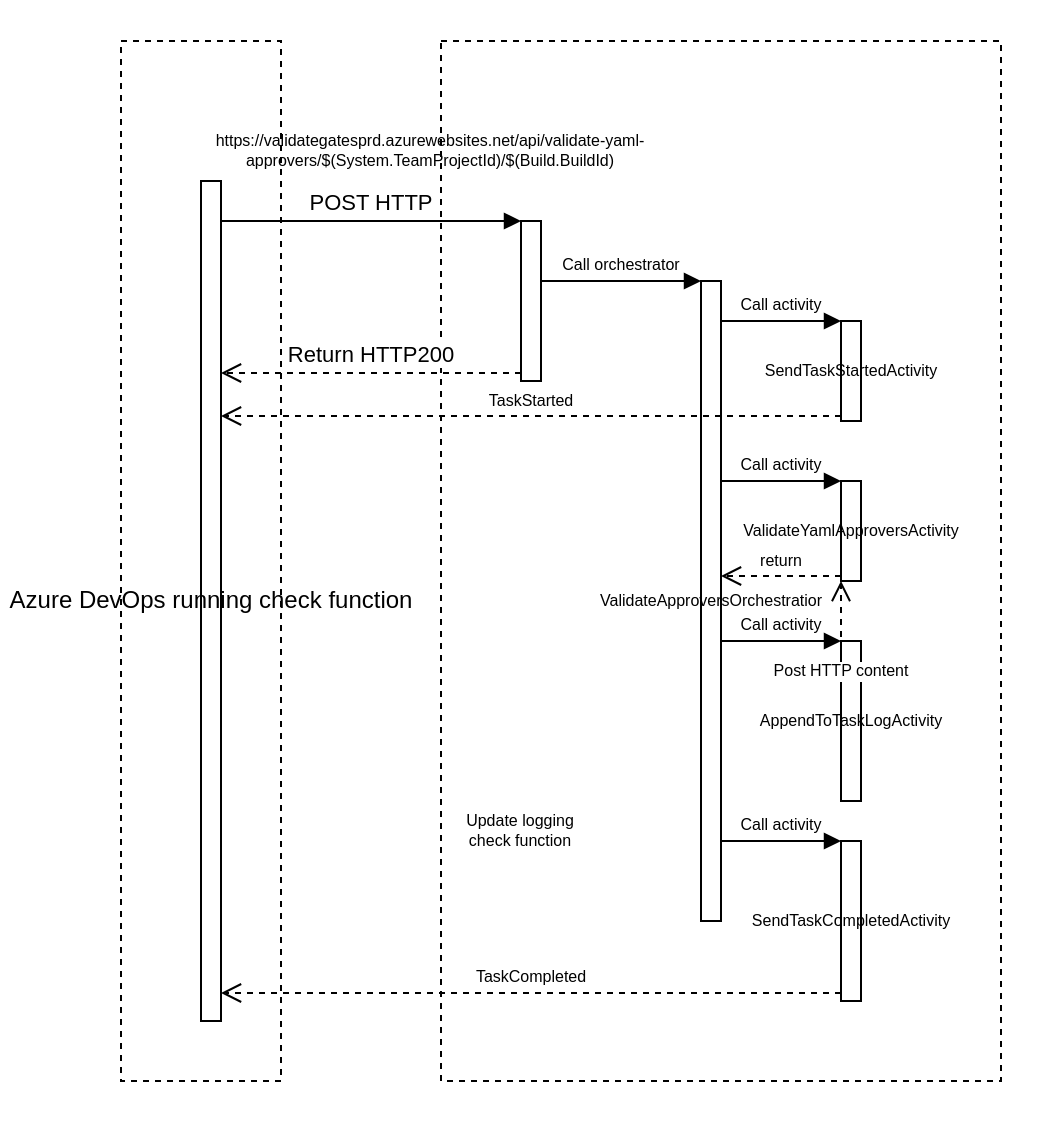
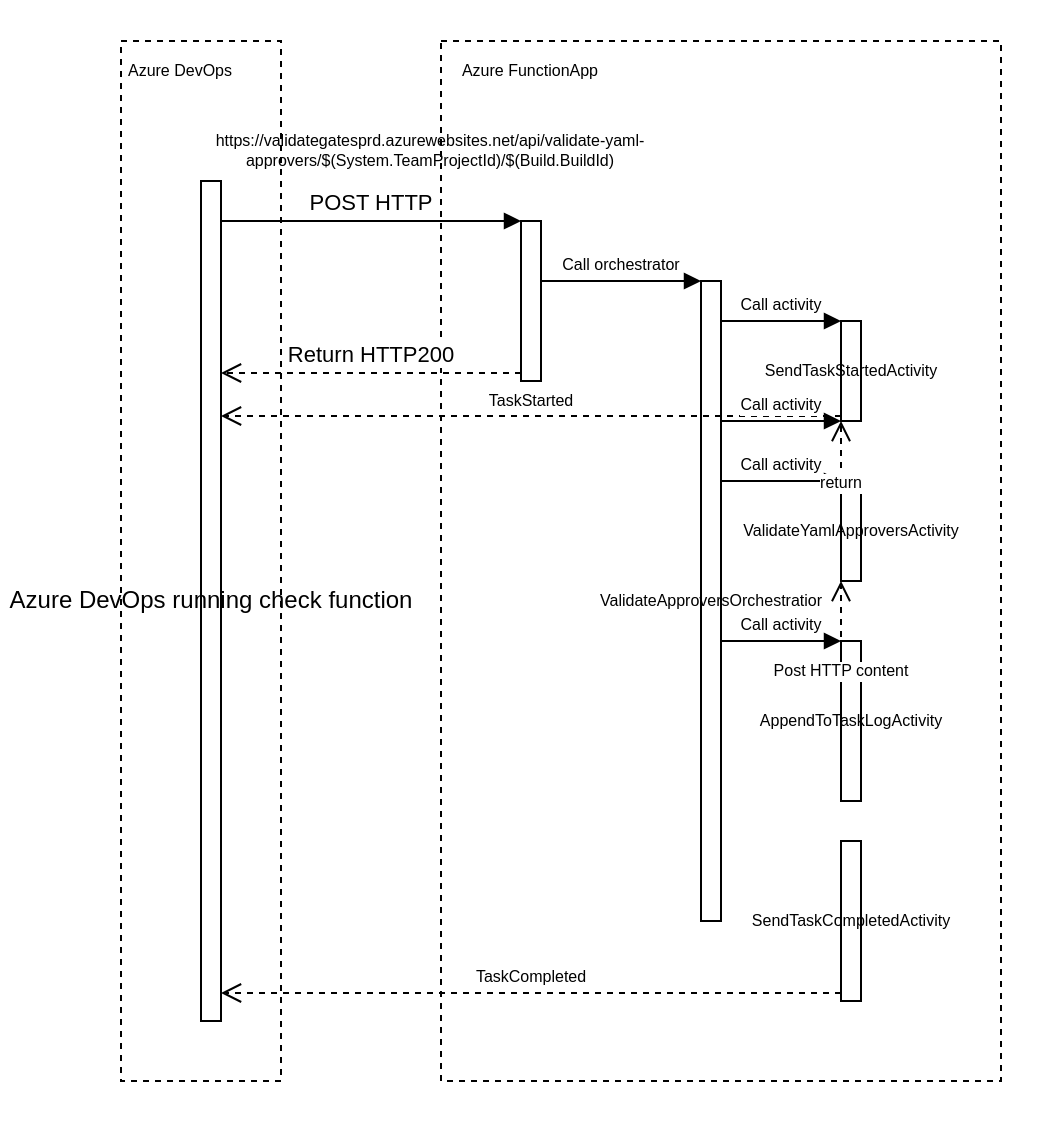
none -> (181, 71)
none -> (531, 71)
(785, 576) -> (841, 448)
(521, 831) -> none
(772, 841) -> (772, 421)
